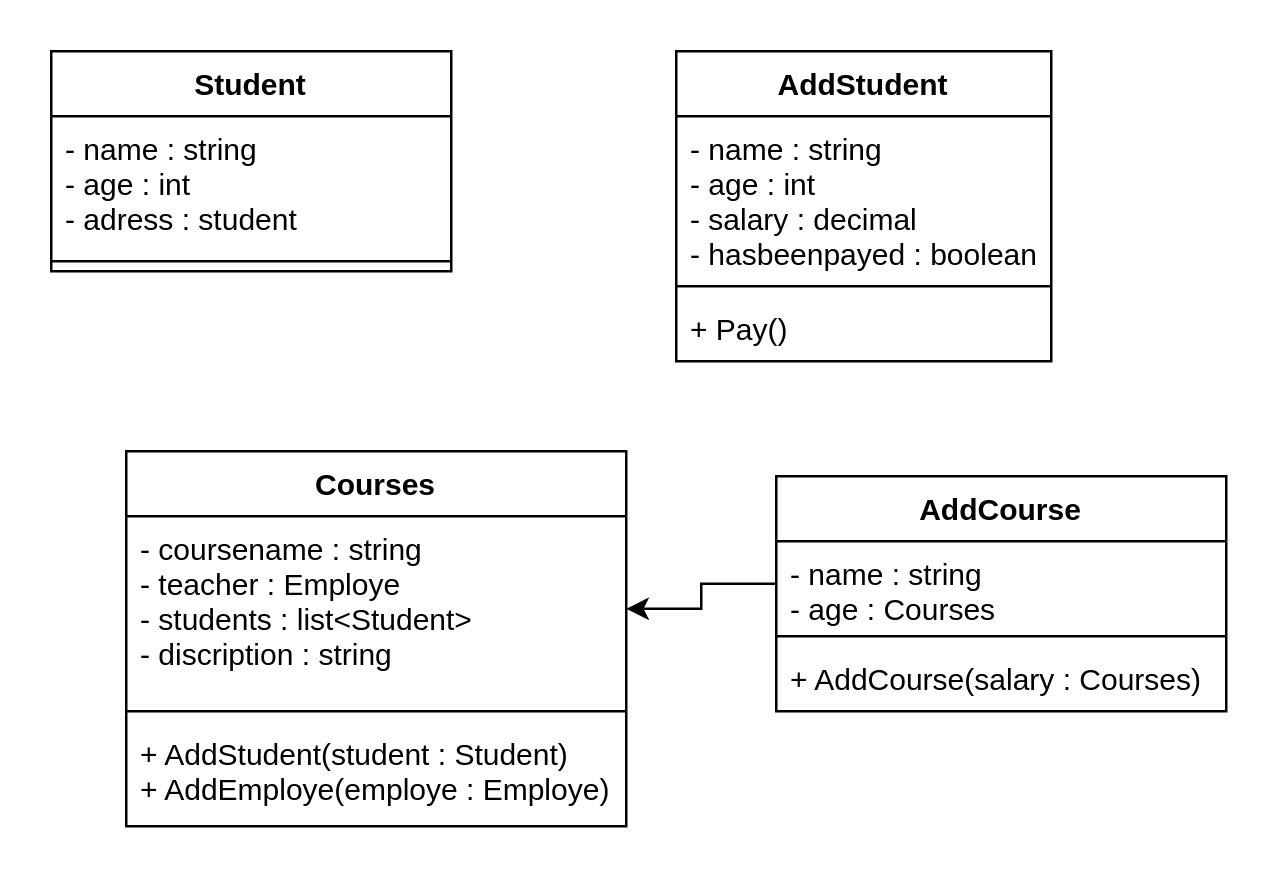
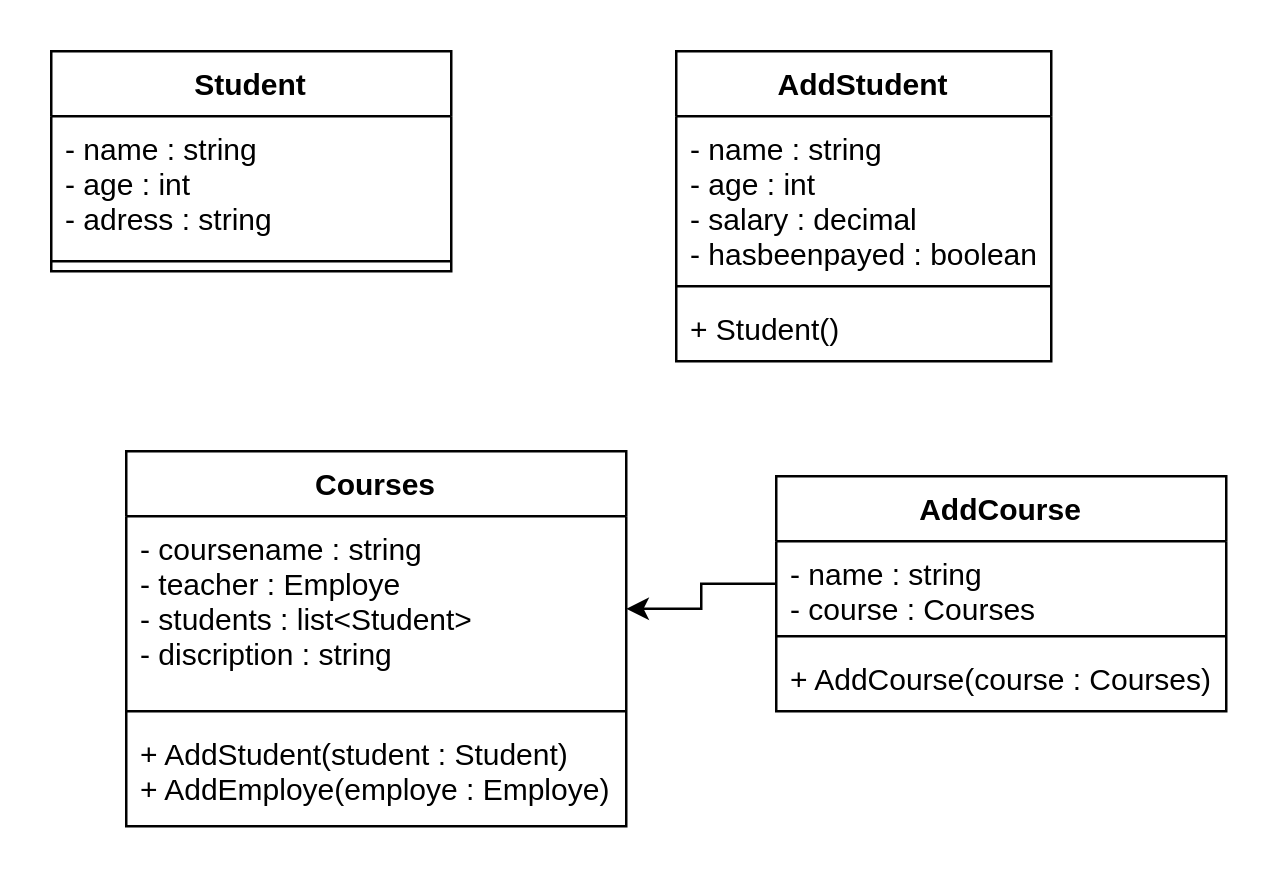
(172, 150) -> (172, 150)
(745, 330) -> (779, 330)
(897, 575) -> (897, 575)
(1014, 680) -> (1018, 680)
